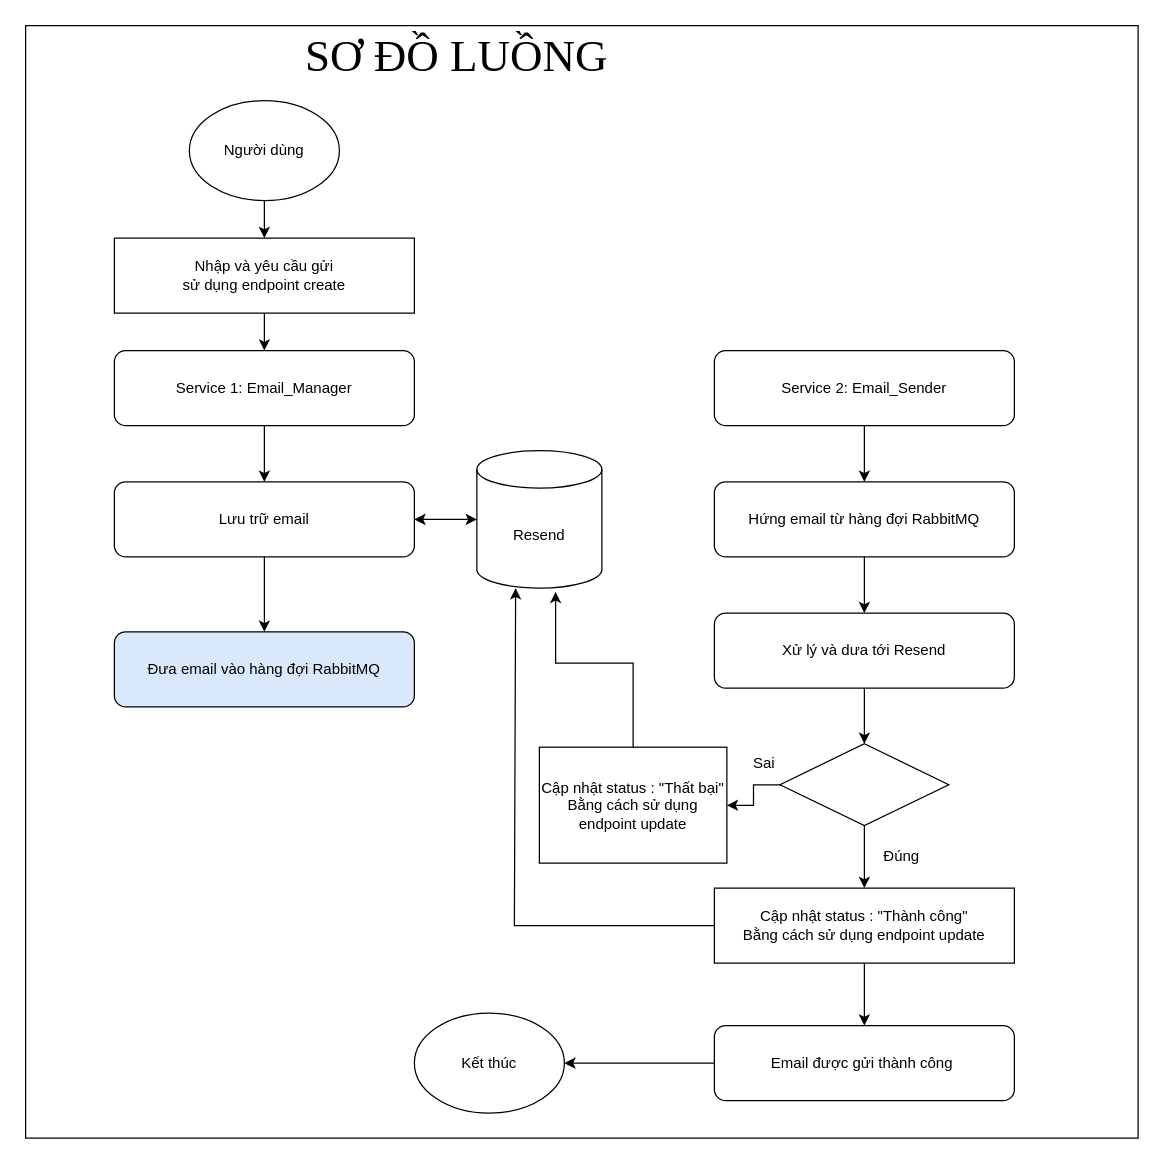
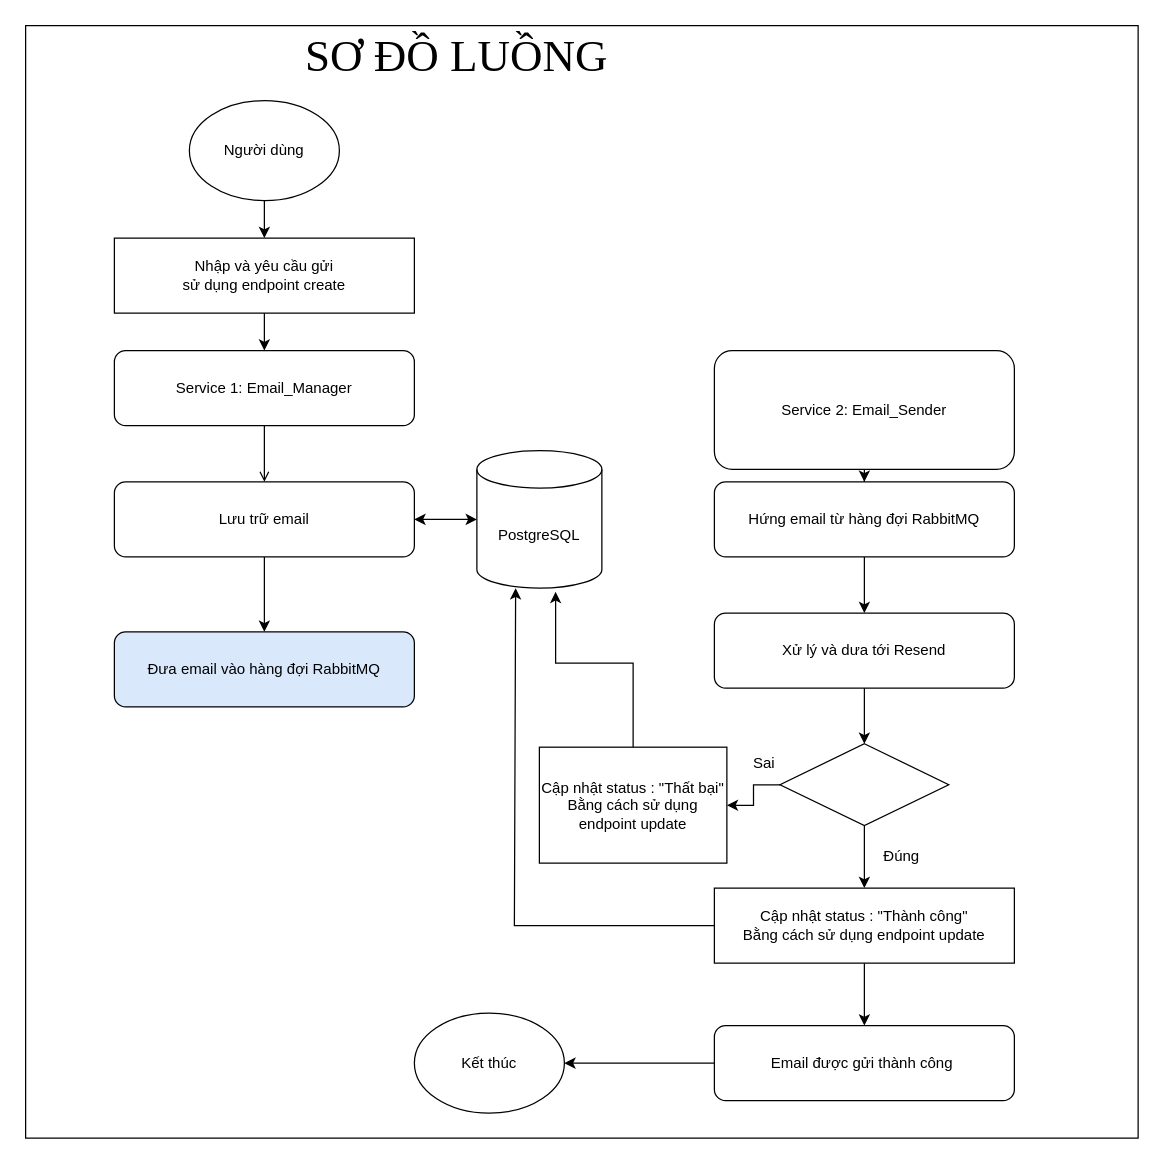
(864, 388) -> (864, 410)
(264, 472) -> (264, 474)
(539, 536) -> (539, 536)
